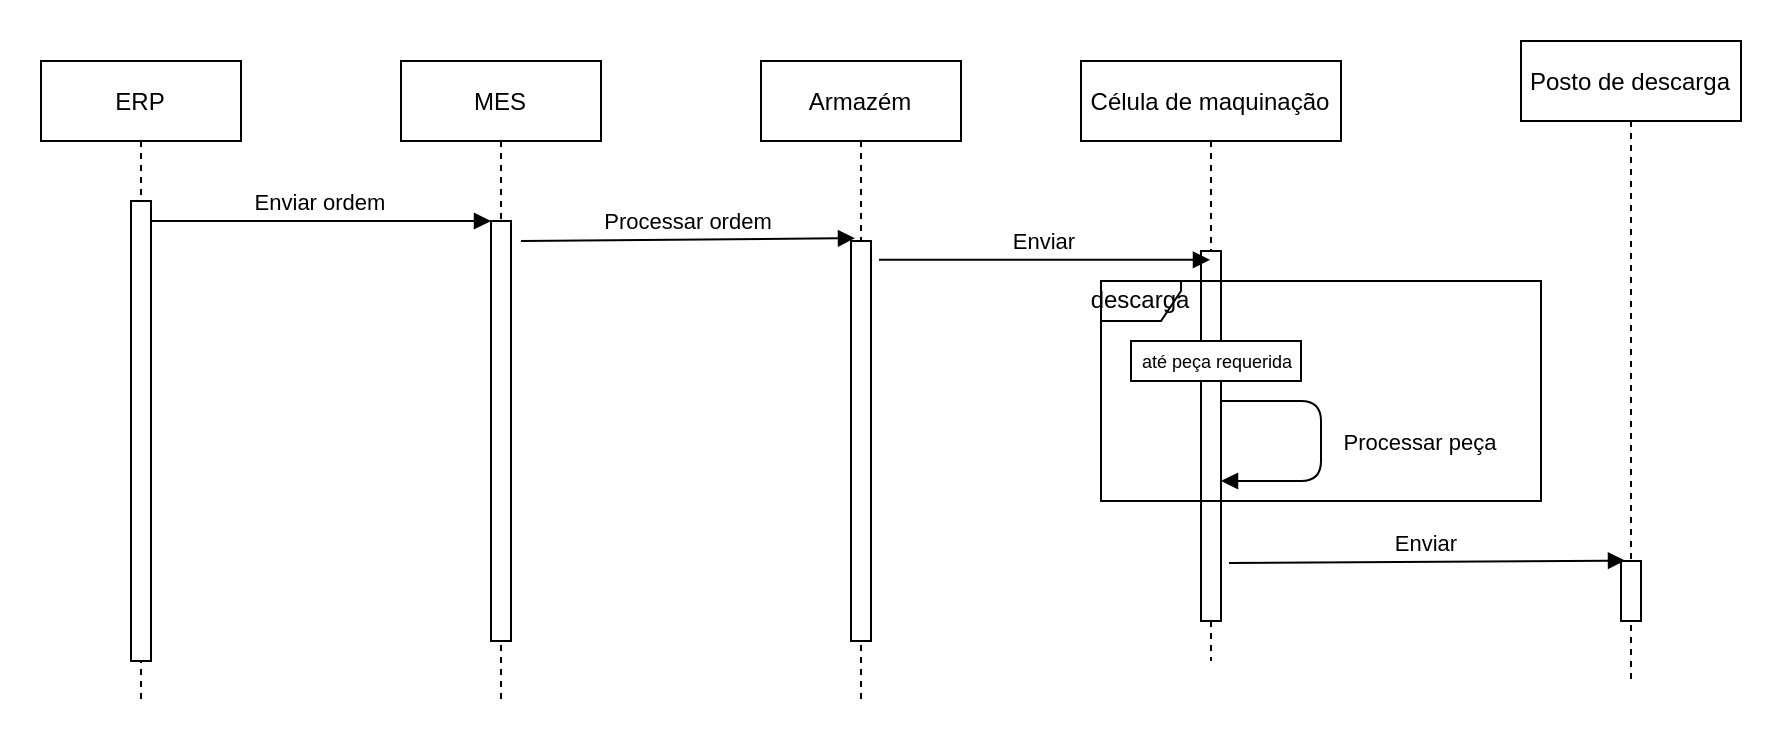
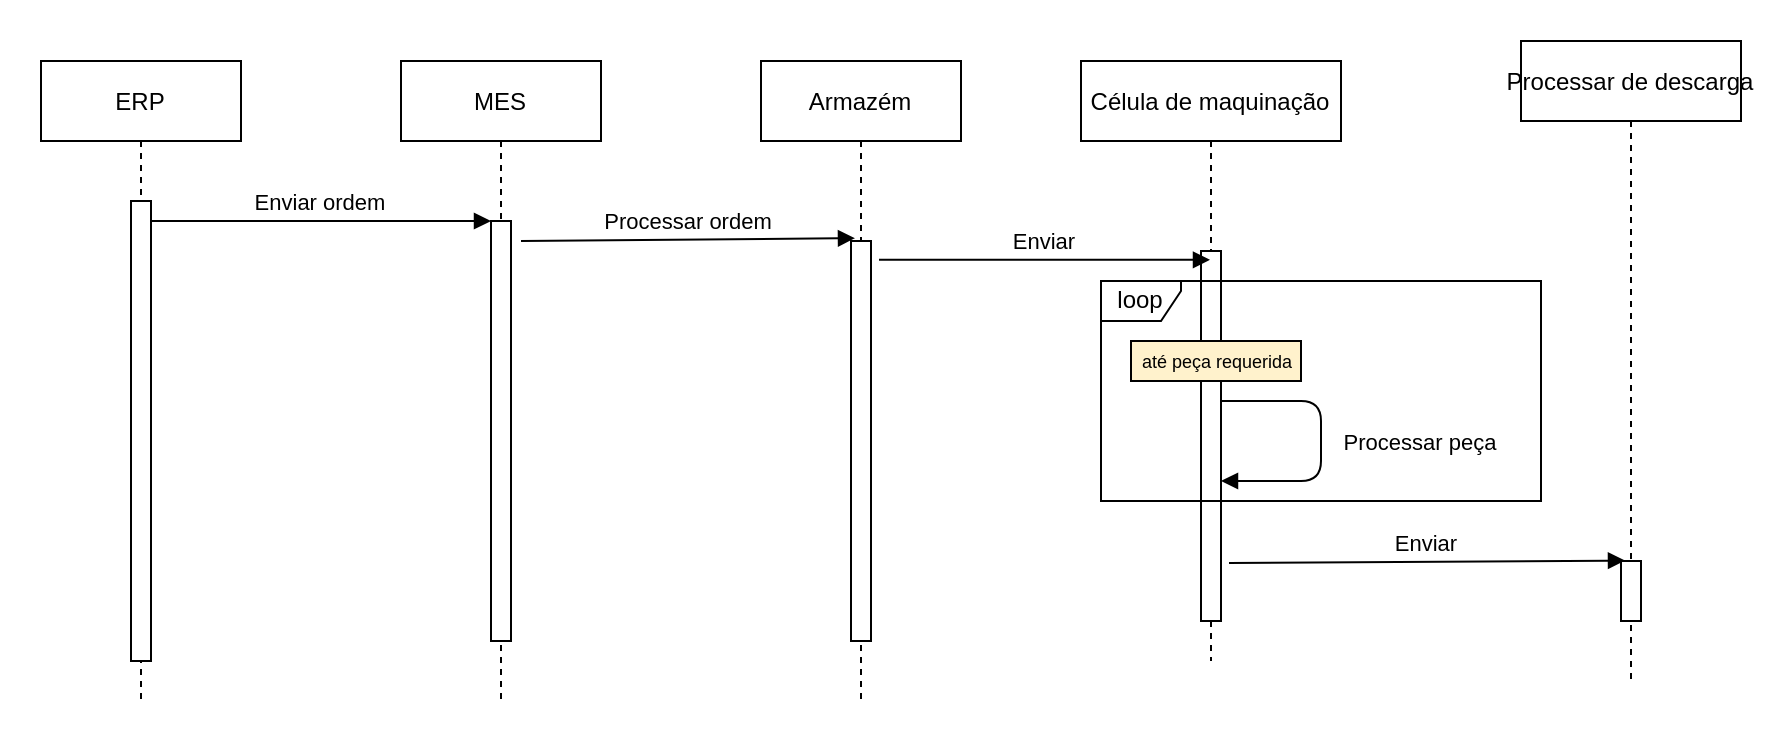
(1630, 82) -> (1630, 82)
(1141, 301) -> (1141, 301)
(1216, 361) -> (1216, 361)
